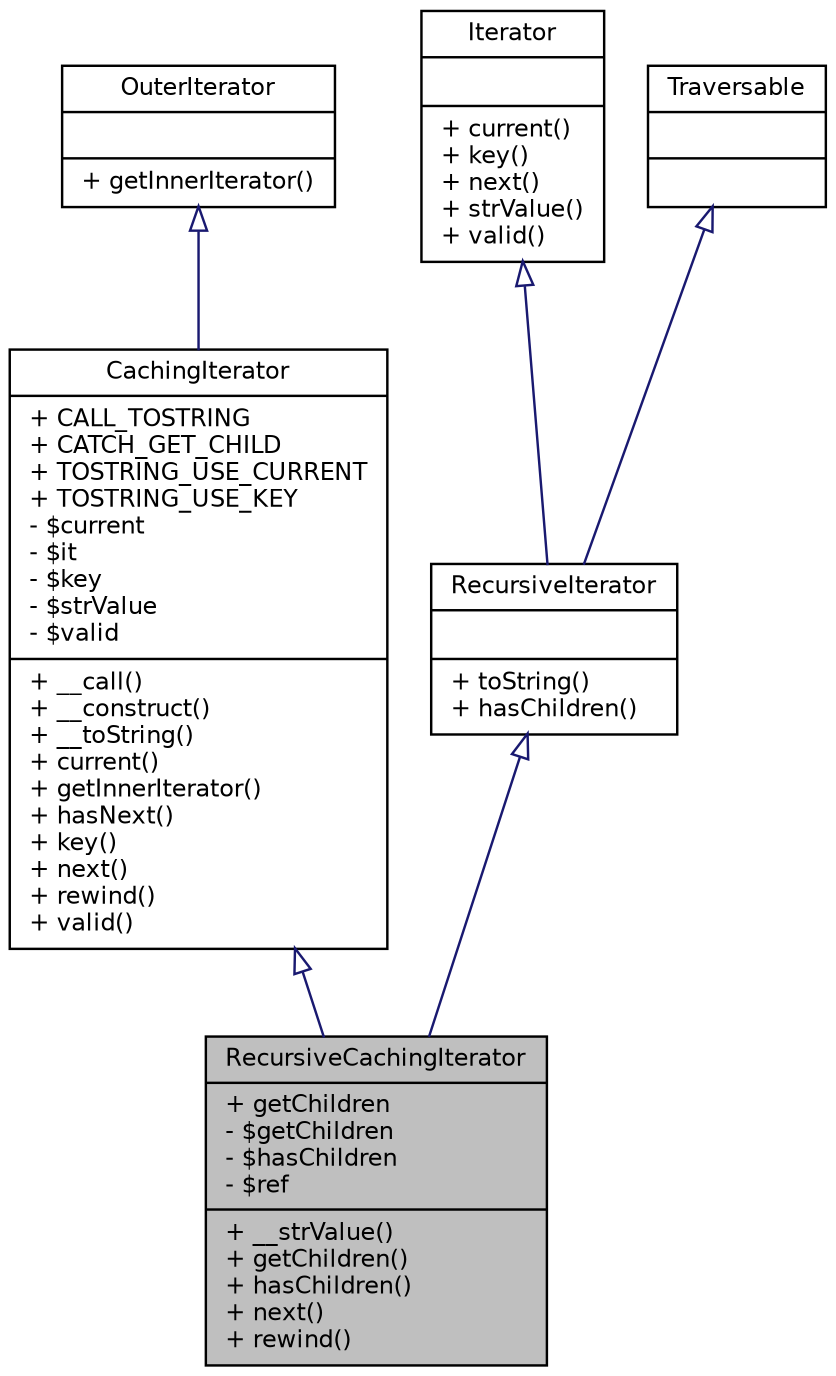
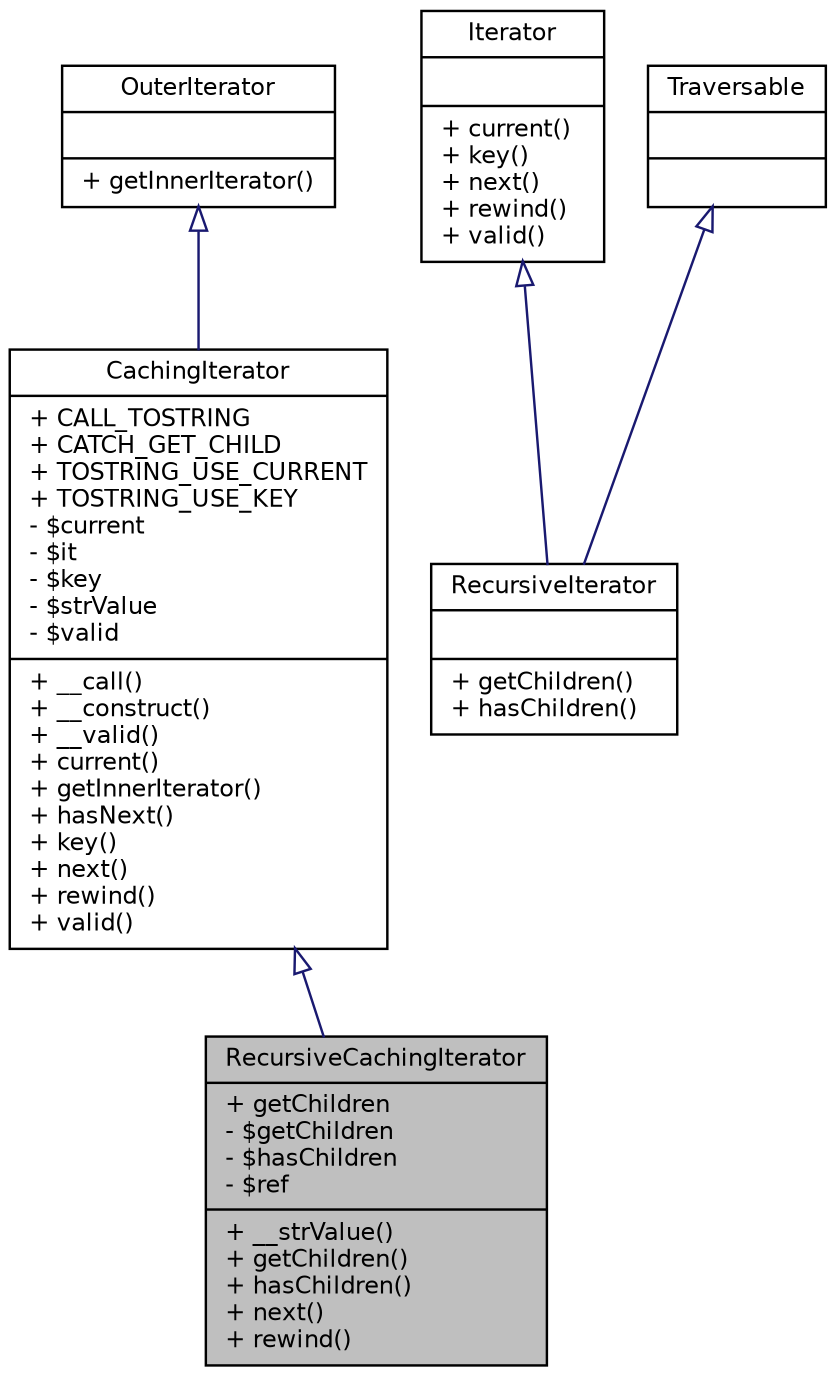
(513, 210) -> (504, 210)
(521, 682) -> (543, 682)
(112, 736) -> (95, 736)
(474, 897) -> none
